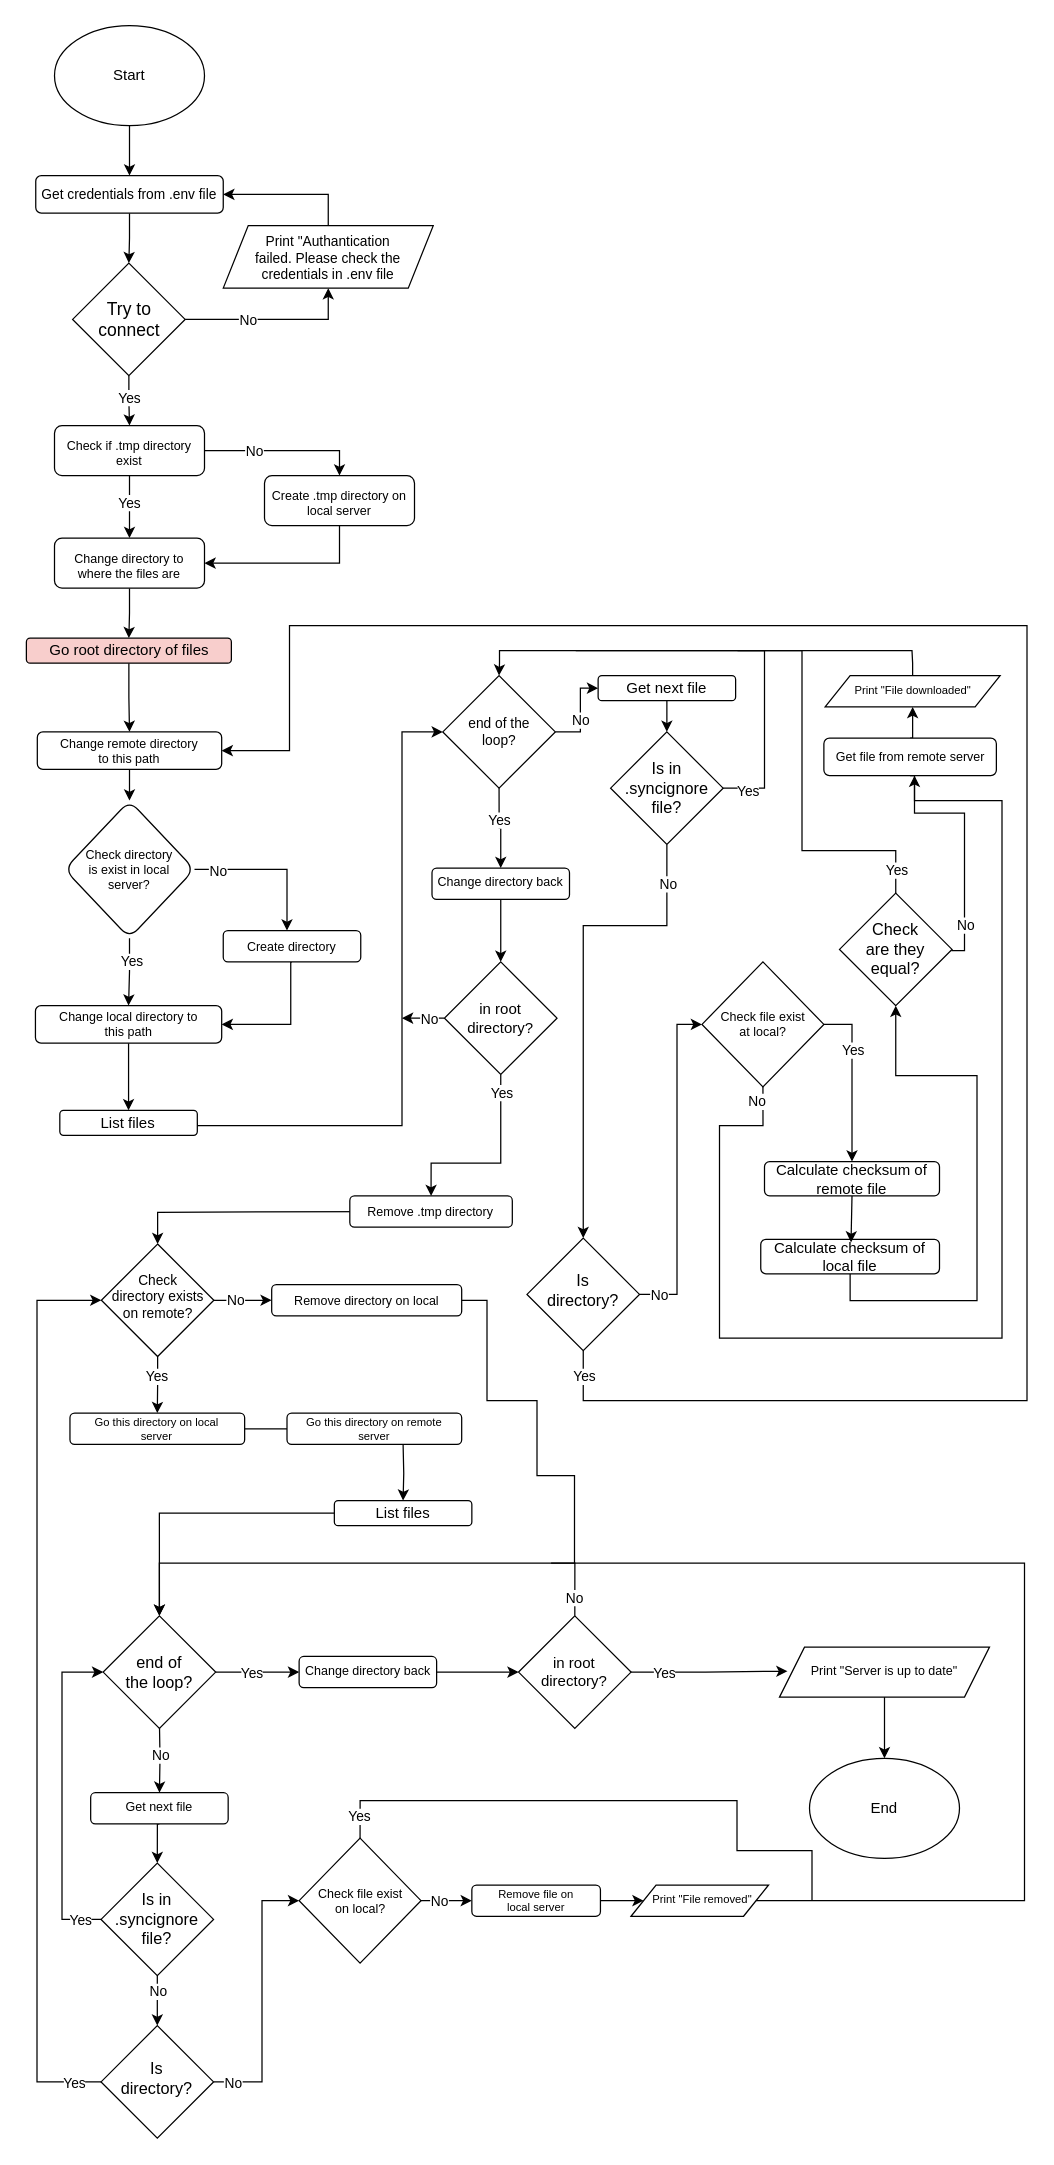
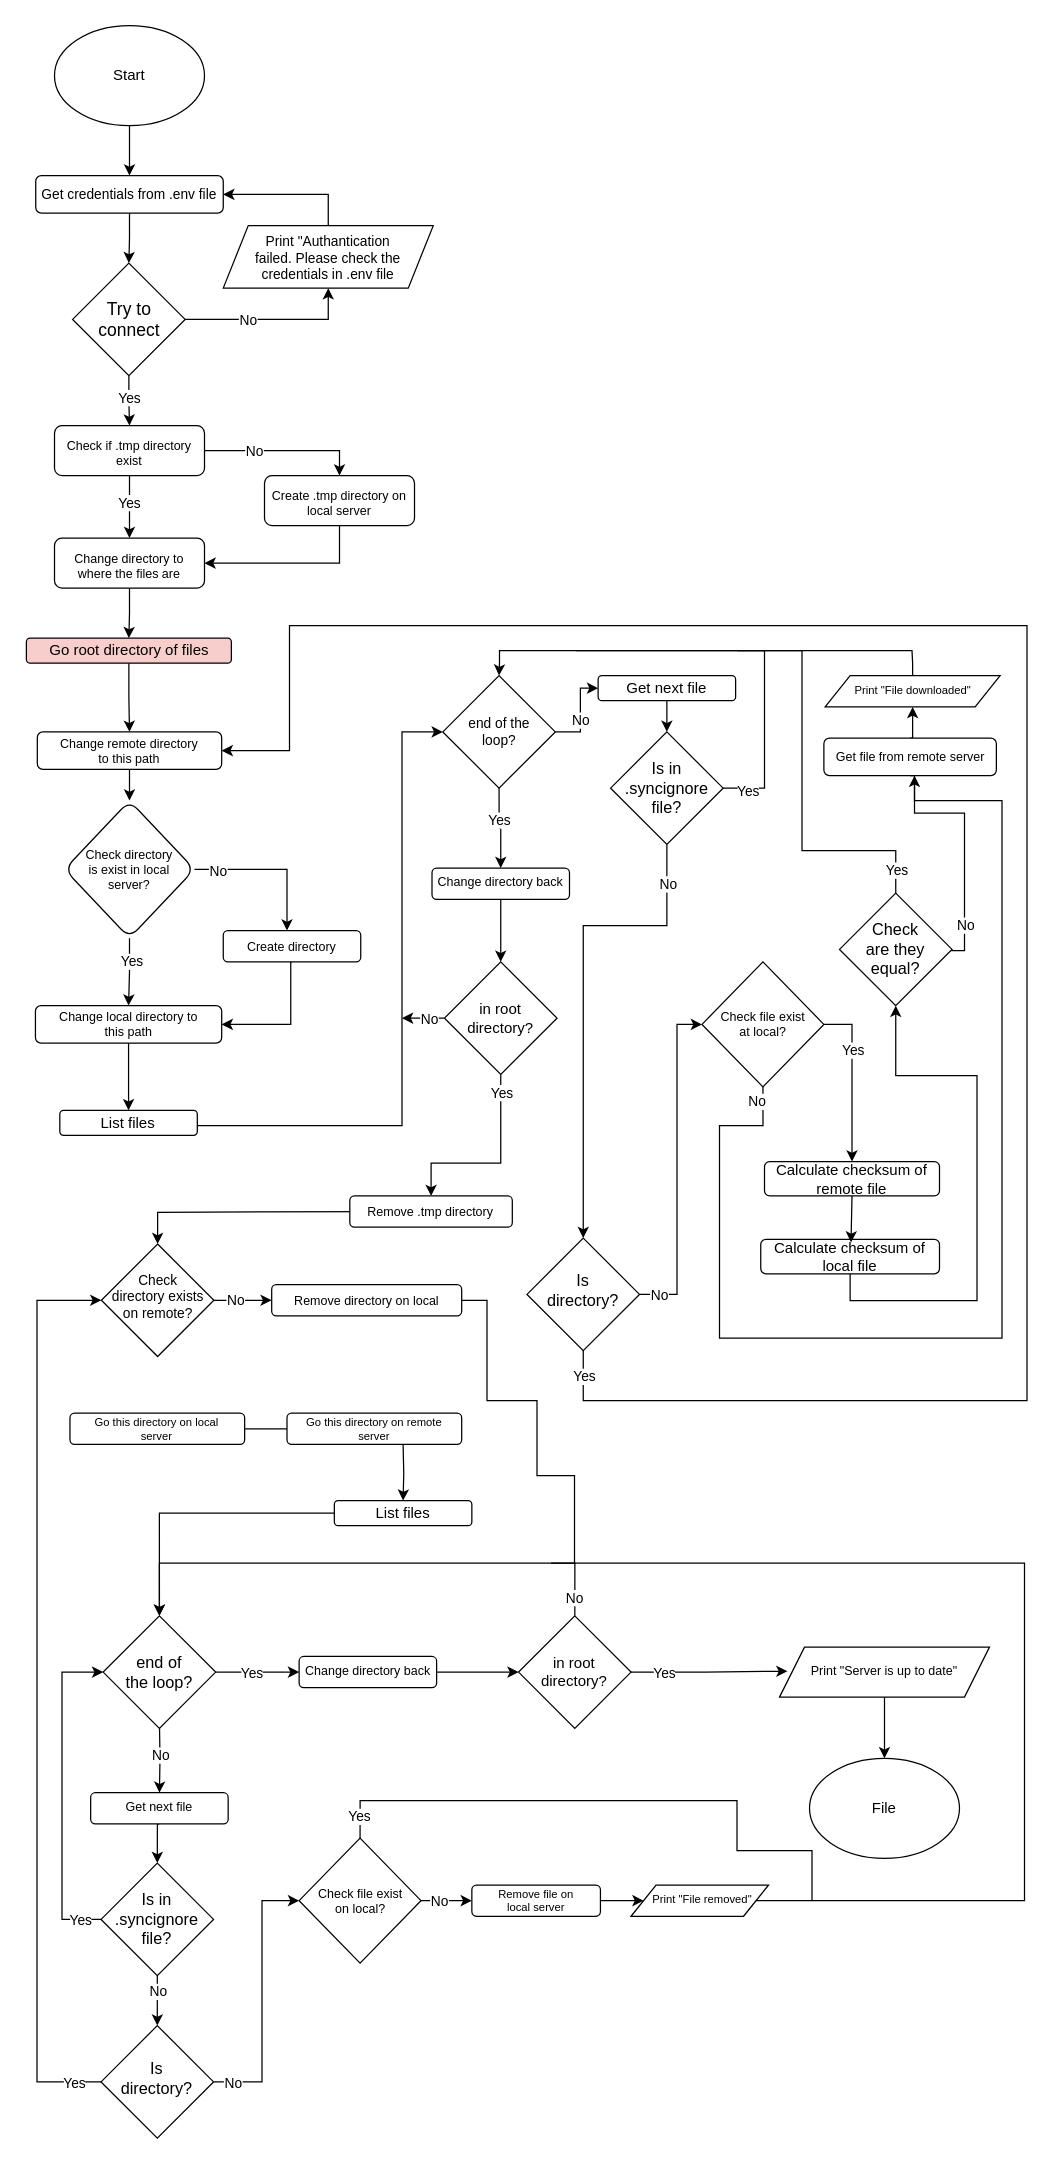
(158, 1381) -> none
(884, 1808) -> (884, 1808)
